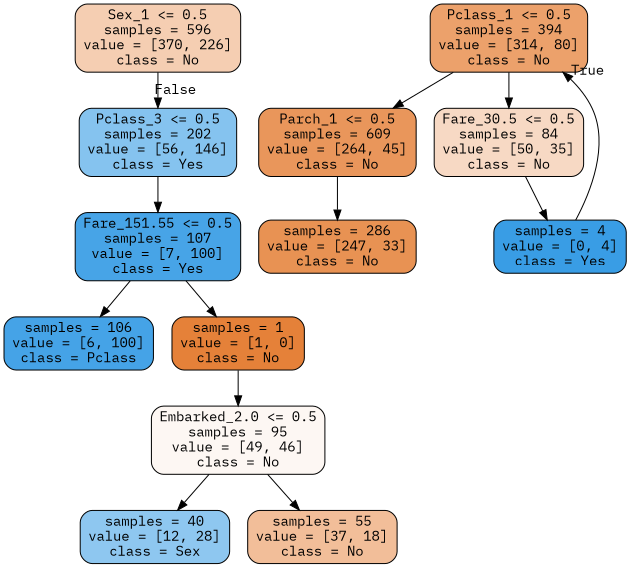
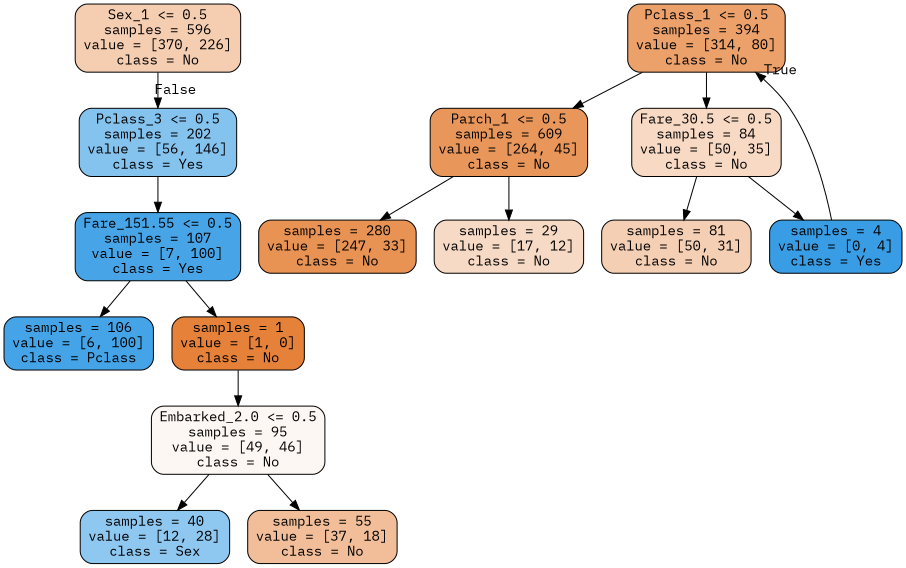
(337, 247) -> (337, 247)
none -> (509, 247)
none -> (676, 247)
